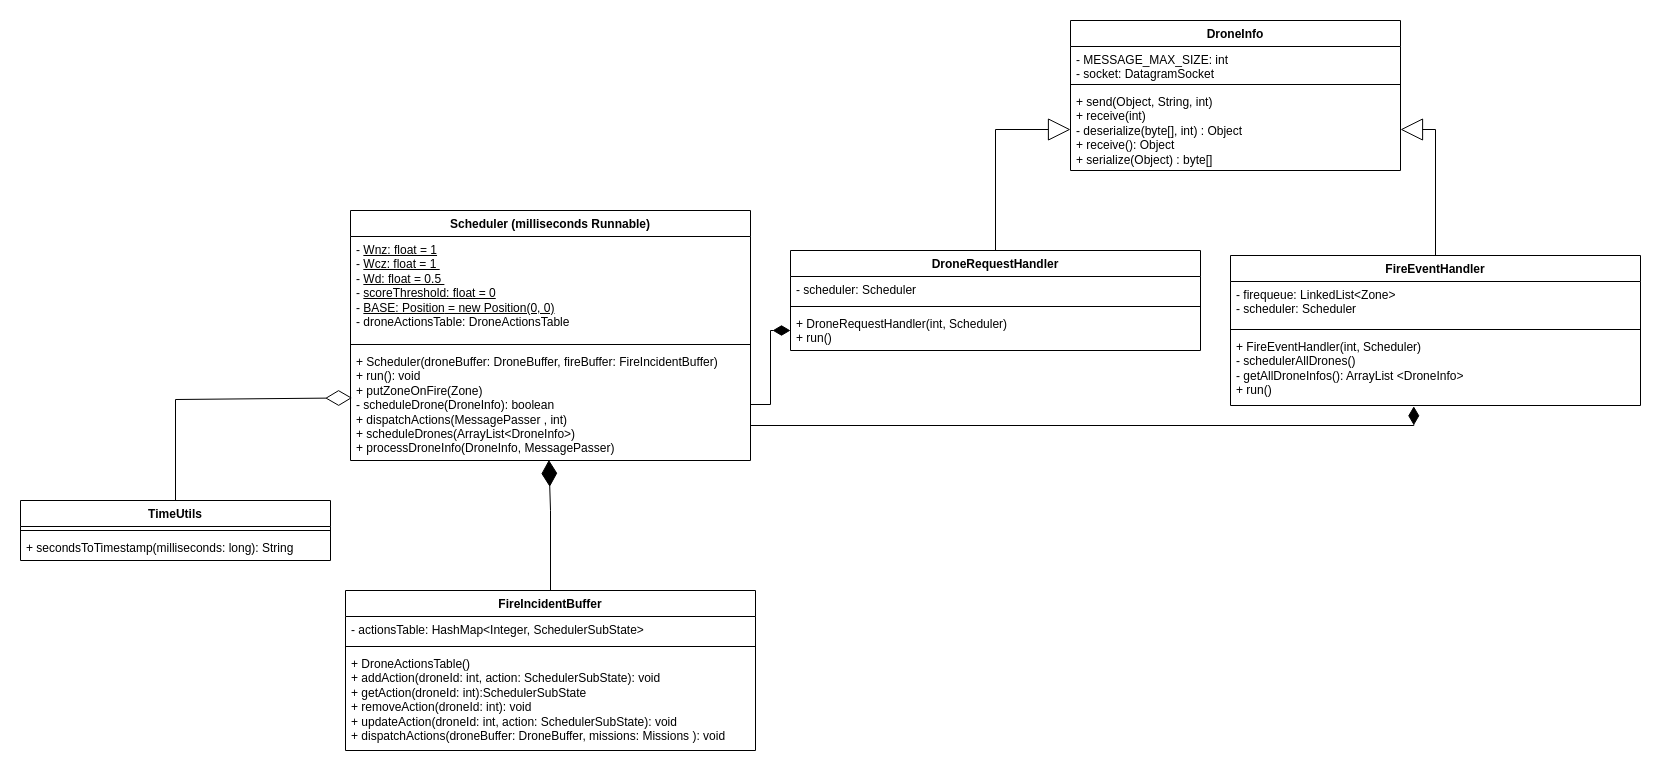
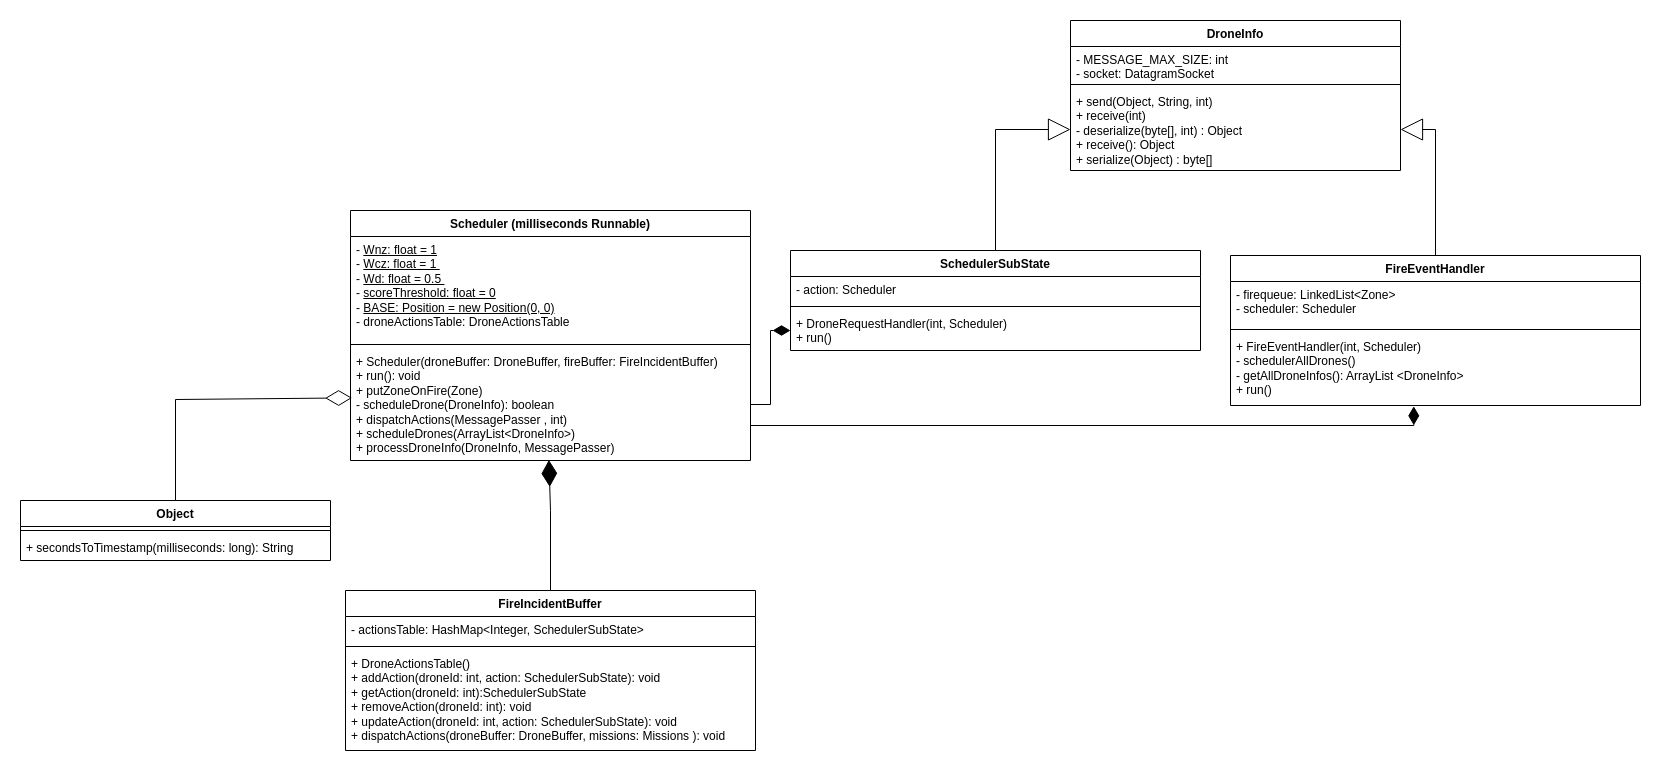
(996, 265) -> (996, 265)
(863, 291) -> (853, 291)
(176, 515) -> (176, 515)
